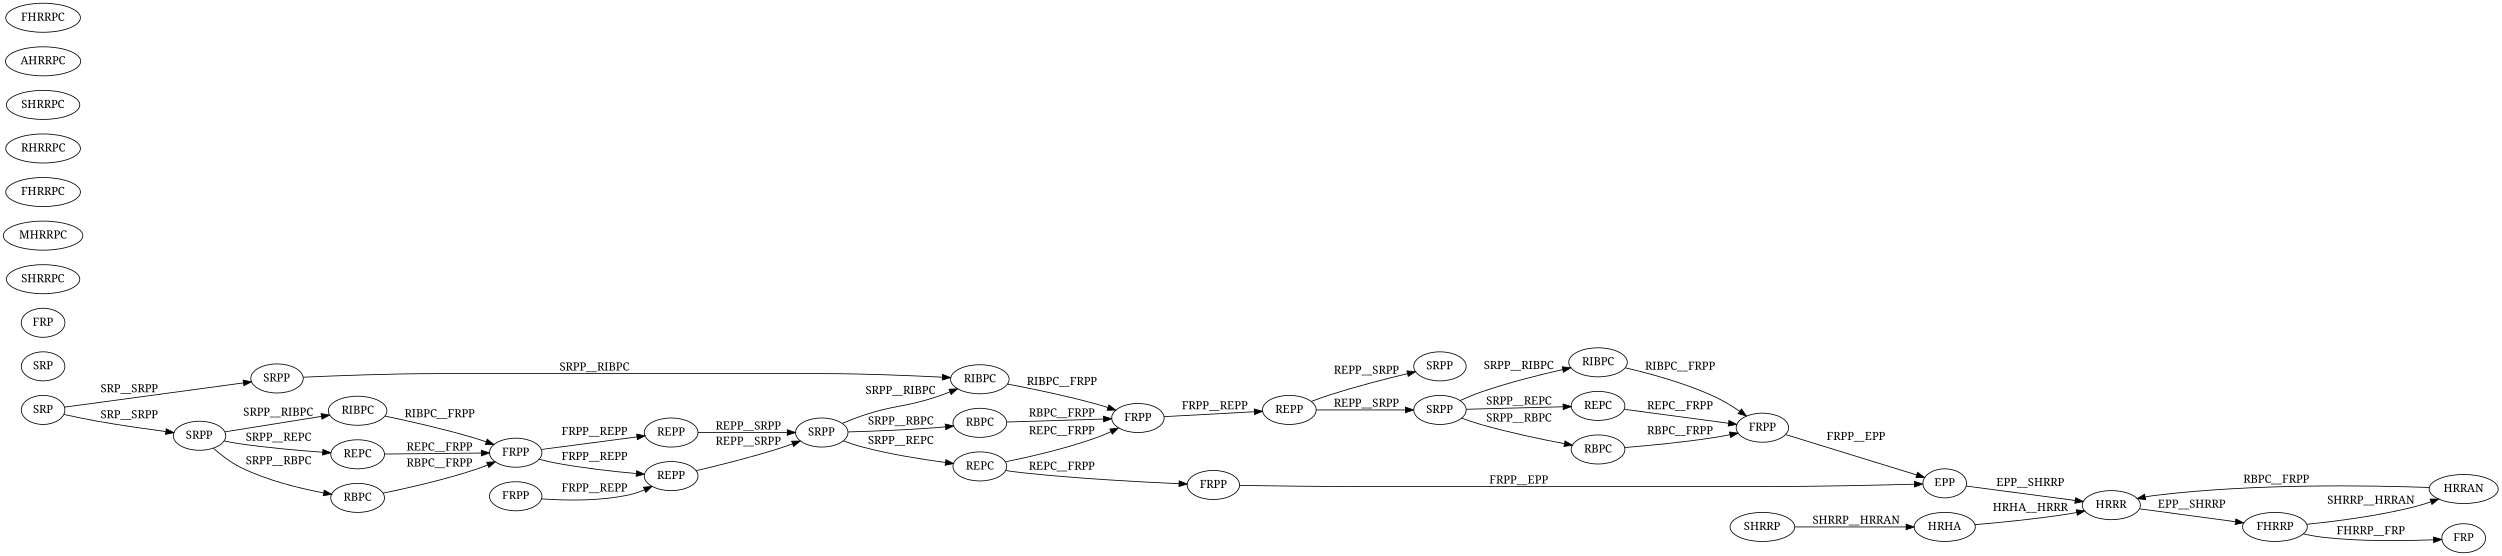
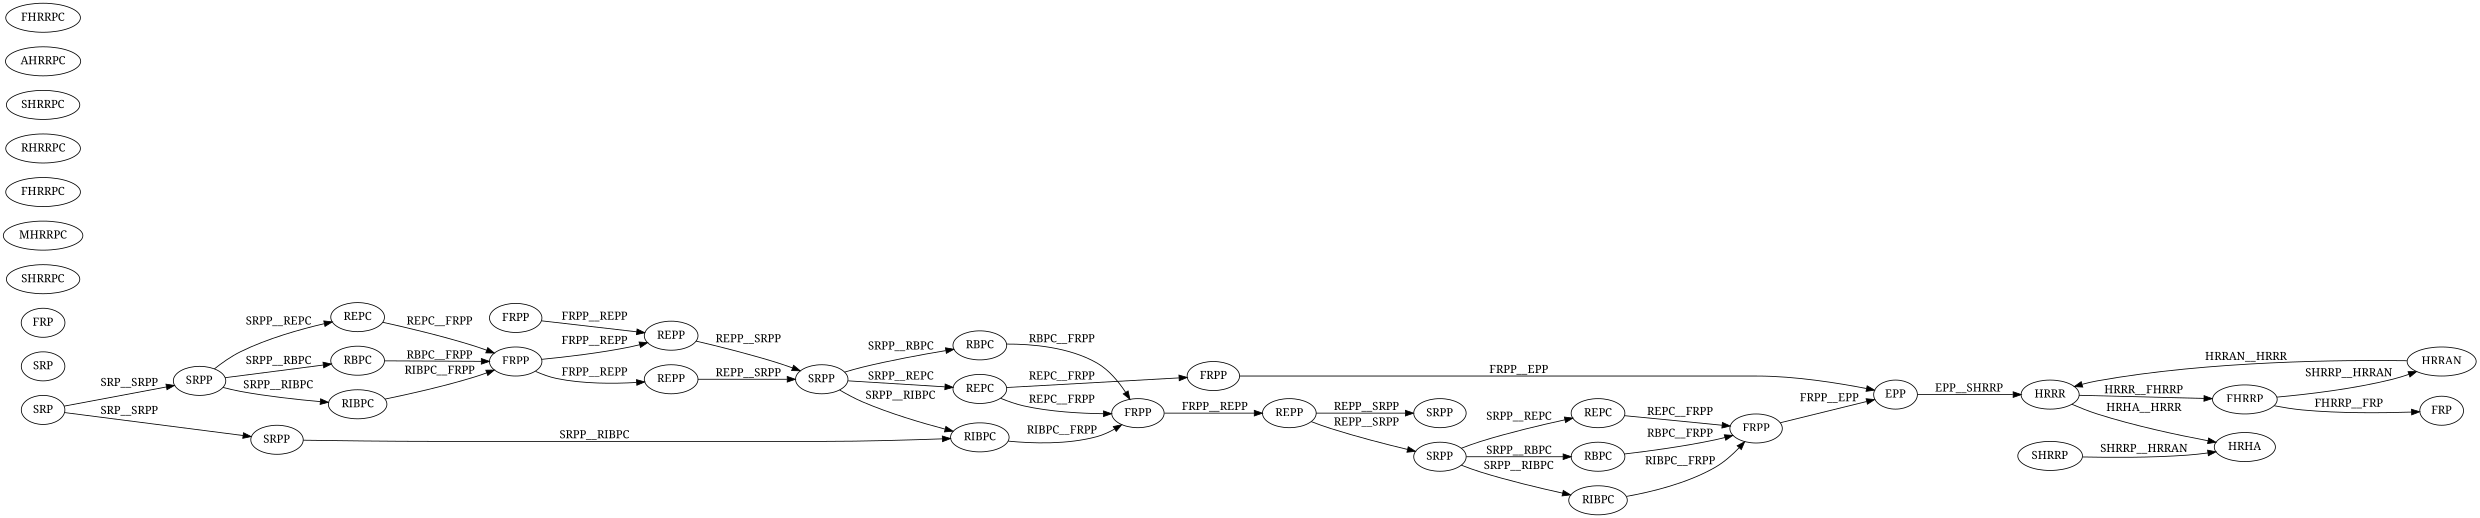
(2275, 480) -> (2245, 357)
(2190, 505) -> (2142, 390)
(2026, 520) -> (2139, 426)
